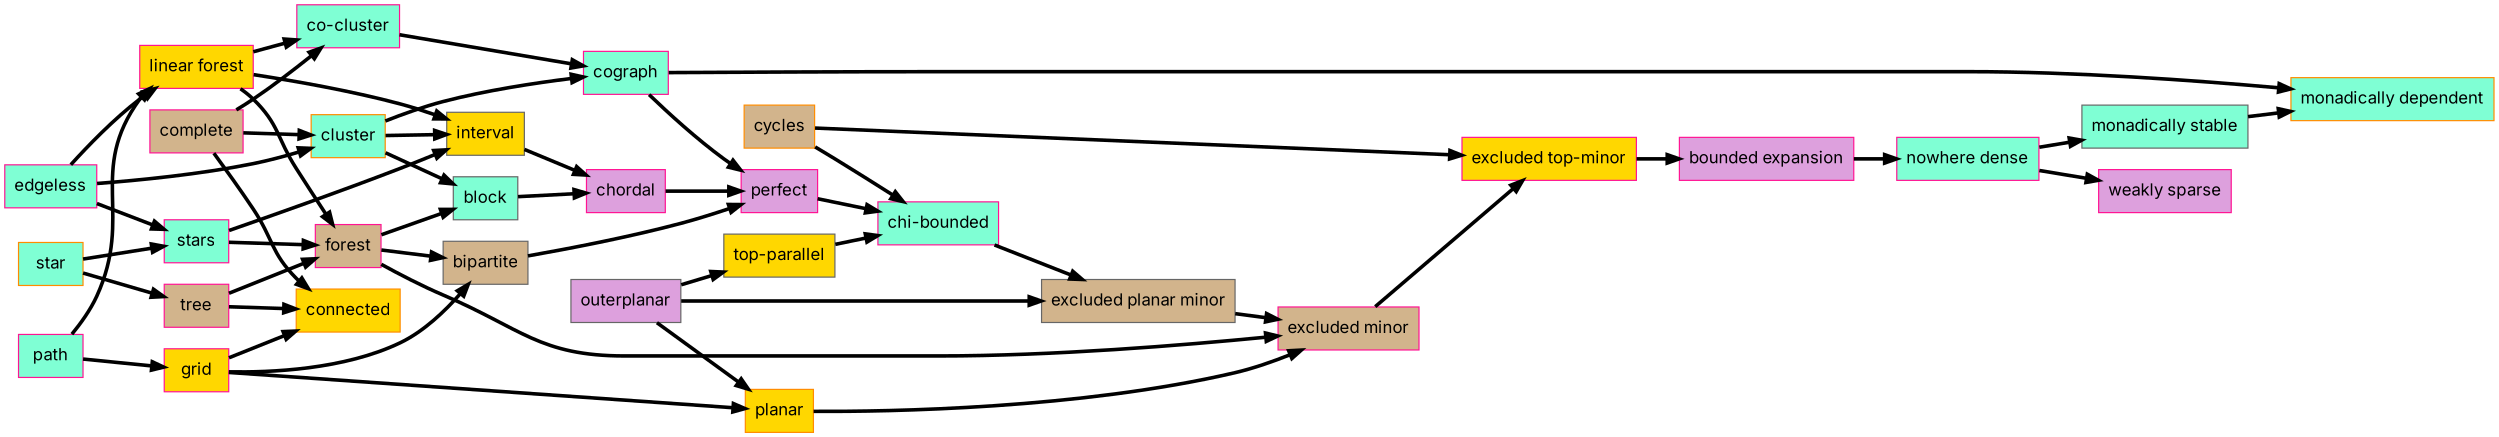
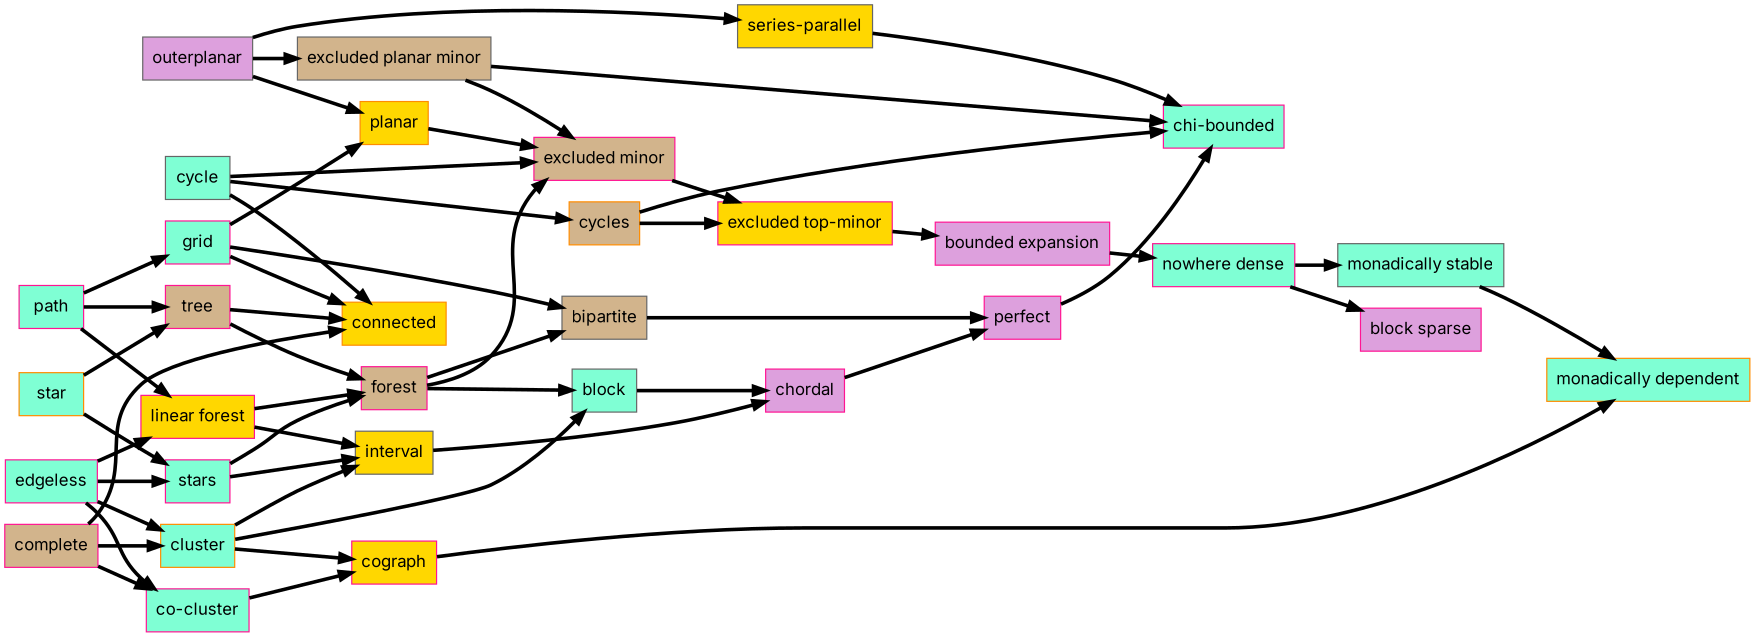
(269, 47) -> (114, 537)
(626, 73) -> (394, 563)
(689, 131) -> none
none -> (198, 178)
(2165, 191) -> (1421, 330)
(779, 256) -> (805, 26)
(1033, 260) -> (821, 94)
none -> (118, 307)
(196, 370) -> (198, 242)
